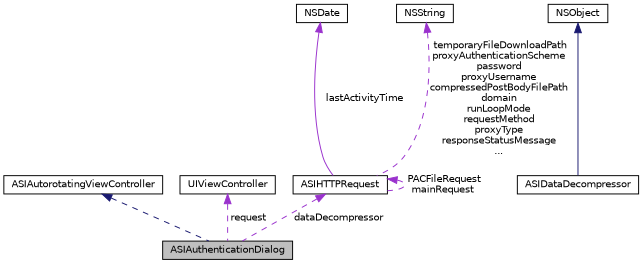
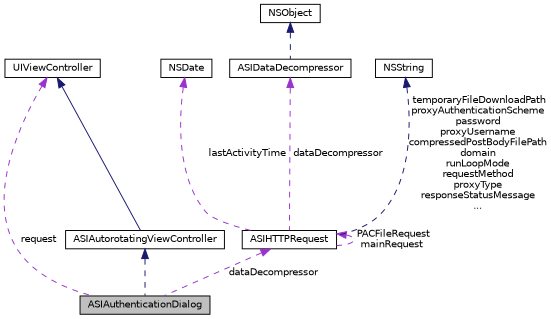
(578, 104) -> (290, 46)
(315, 106) -> (188, 176)
(423, 113) -> (401, 178)
none -> (101, 159)
none -> (290, 159)
